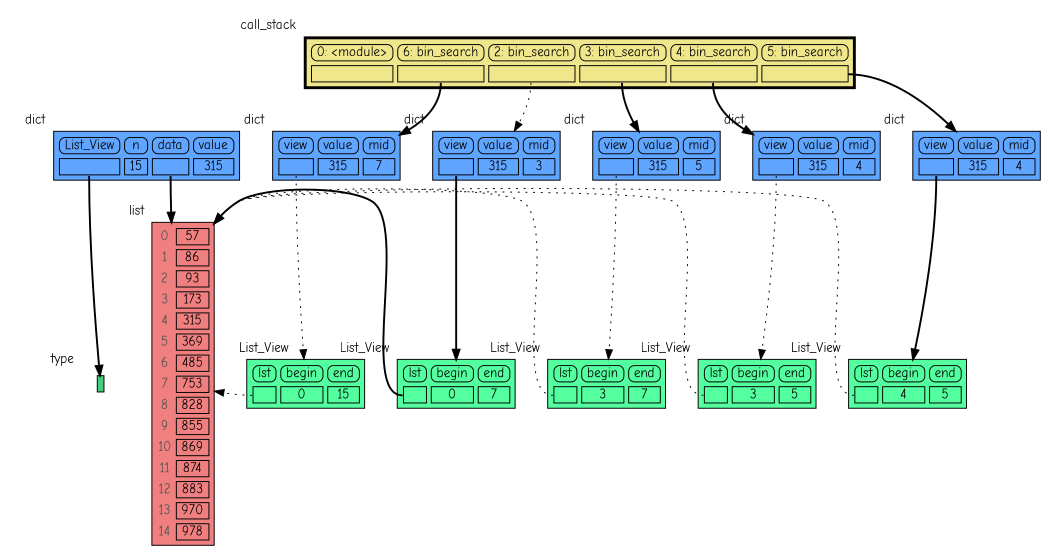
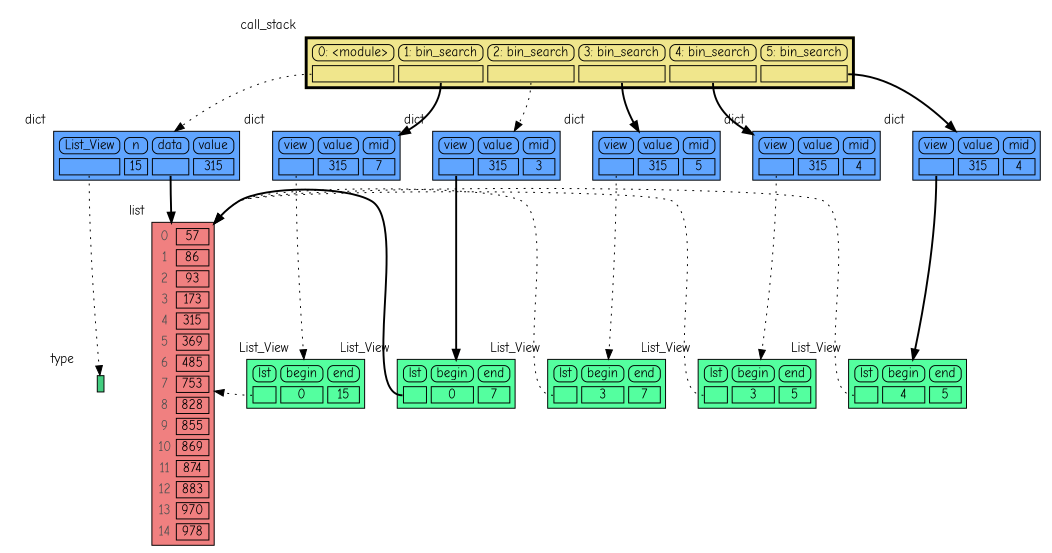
(441, 52) -> (441, 52)
none -> (243, 90)
(92, 271) -> (92, 271)
